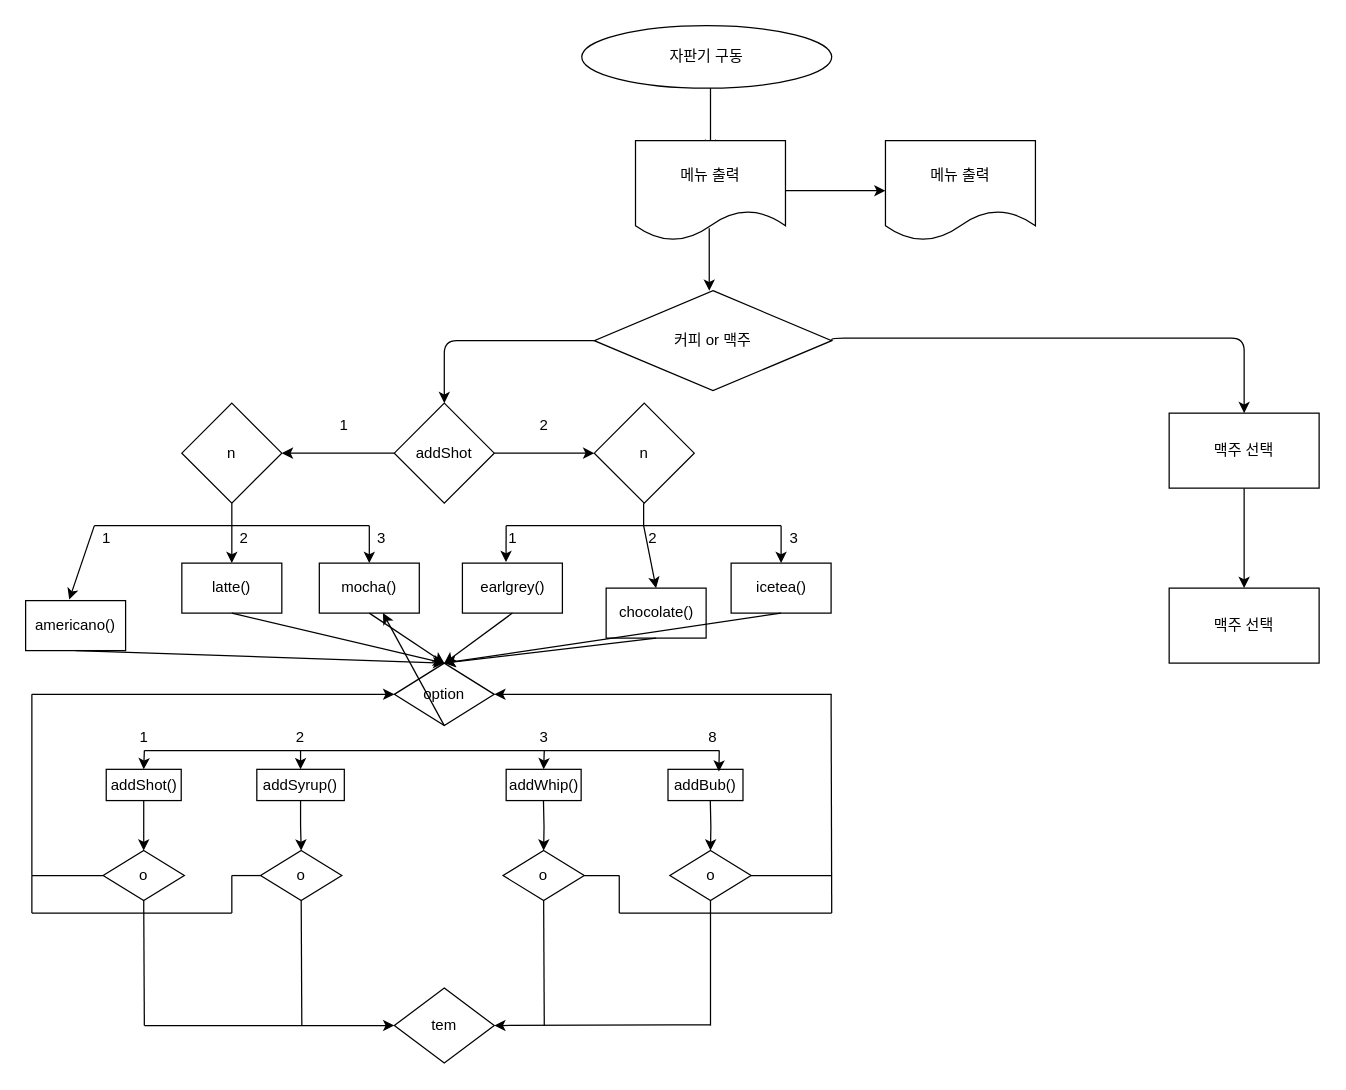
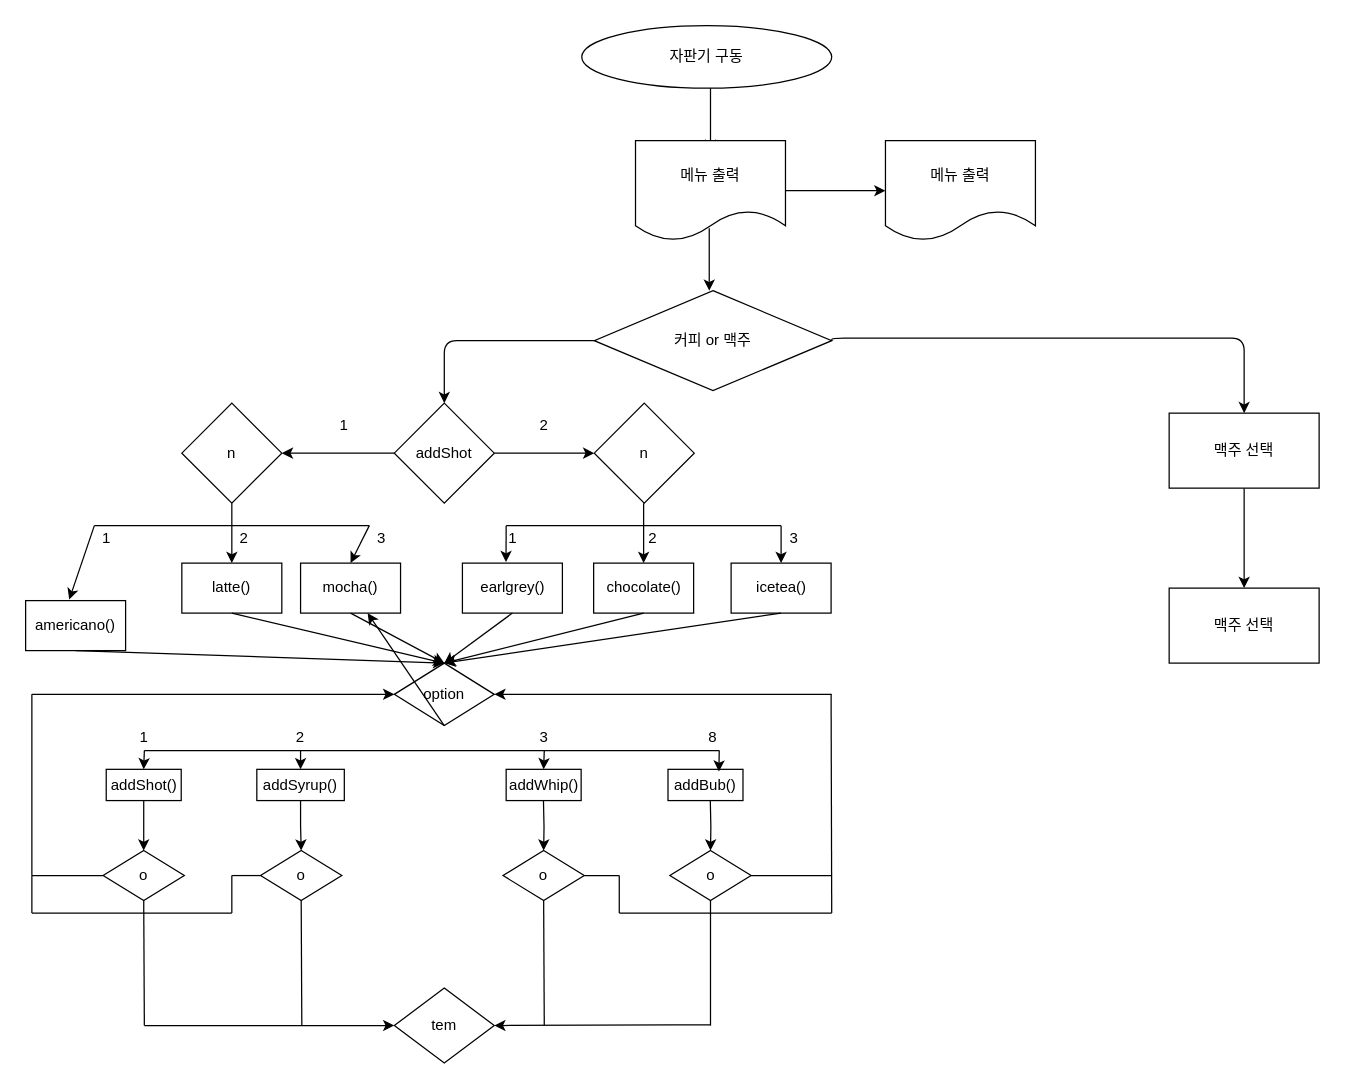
(369, 588) -> (351, 588)
(656, 613) -> (644, 588)
